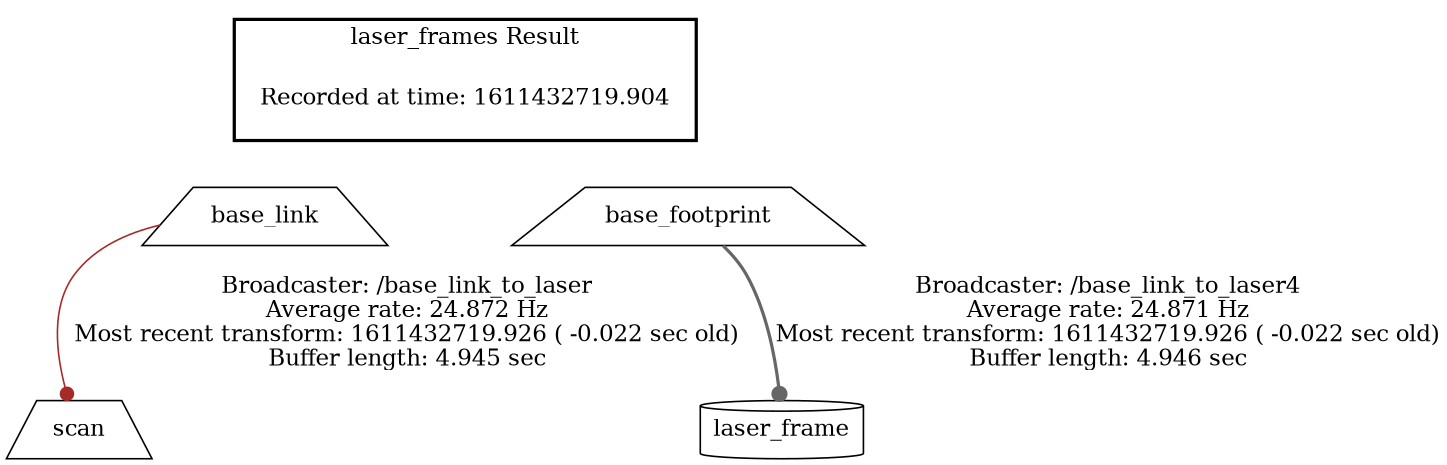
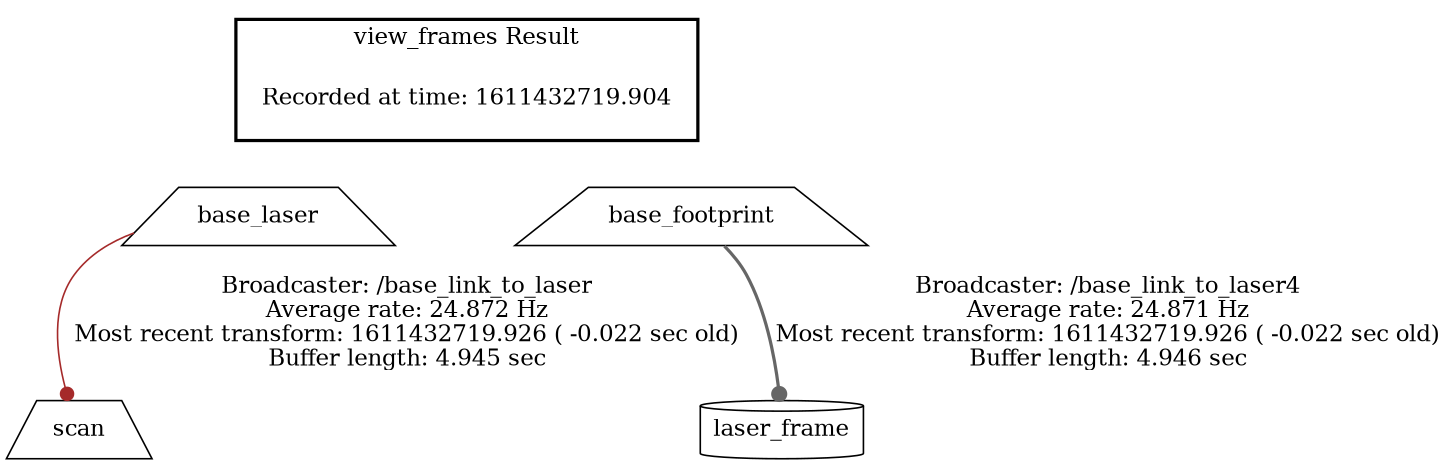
(465, 38) -> (467, 38)
(265, 216) -> (259, 216)
